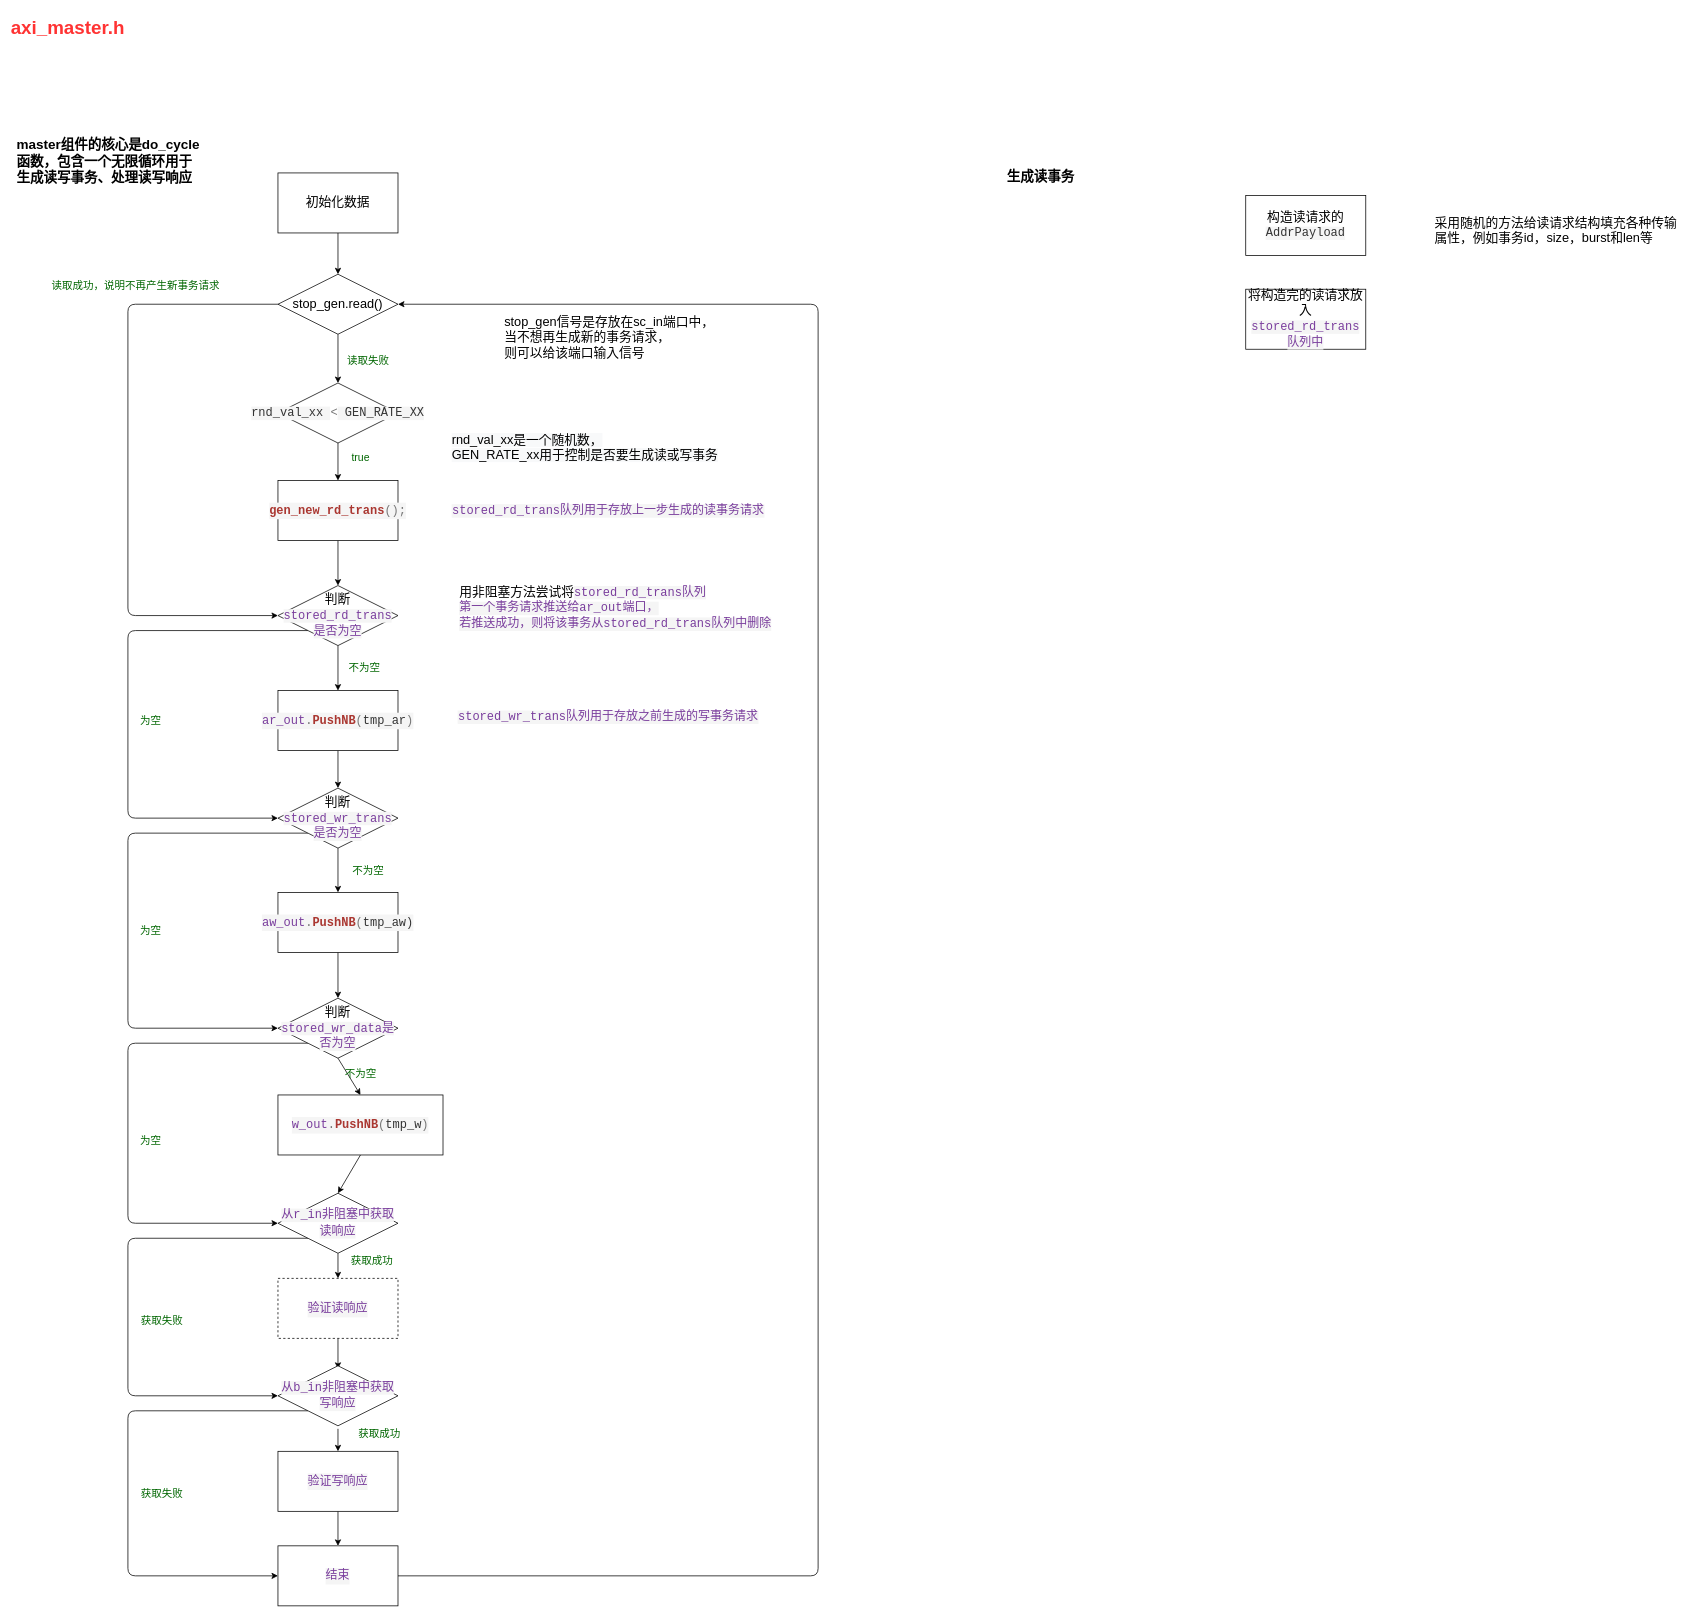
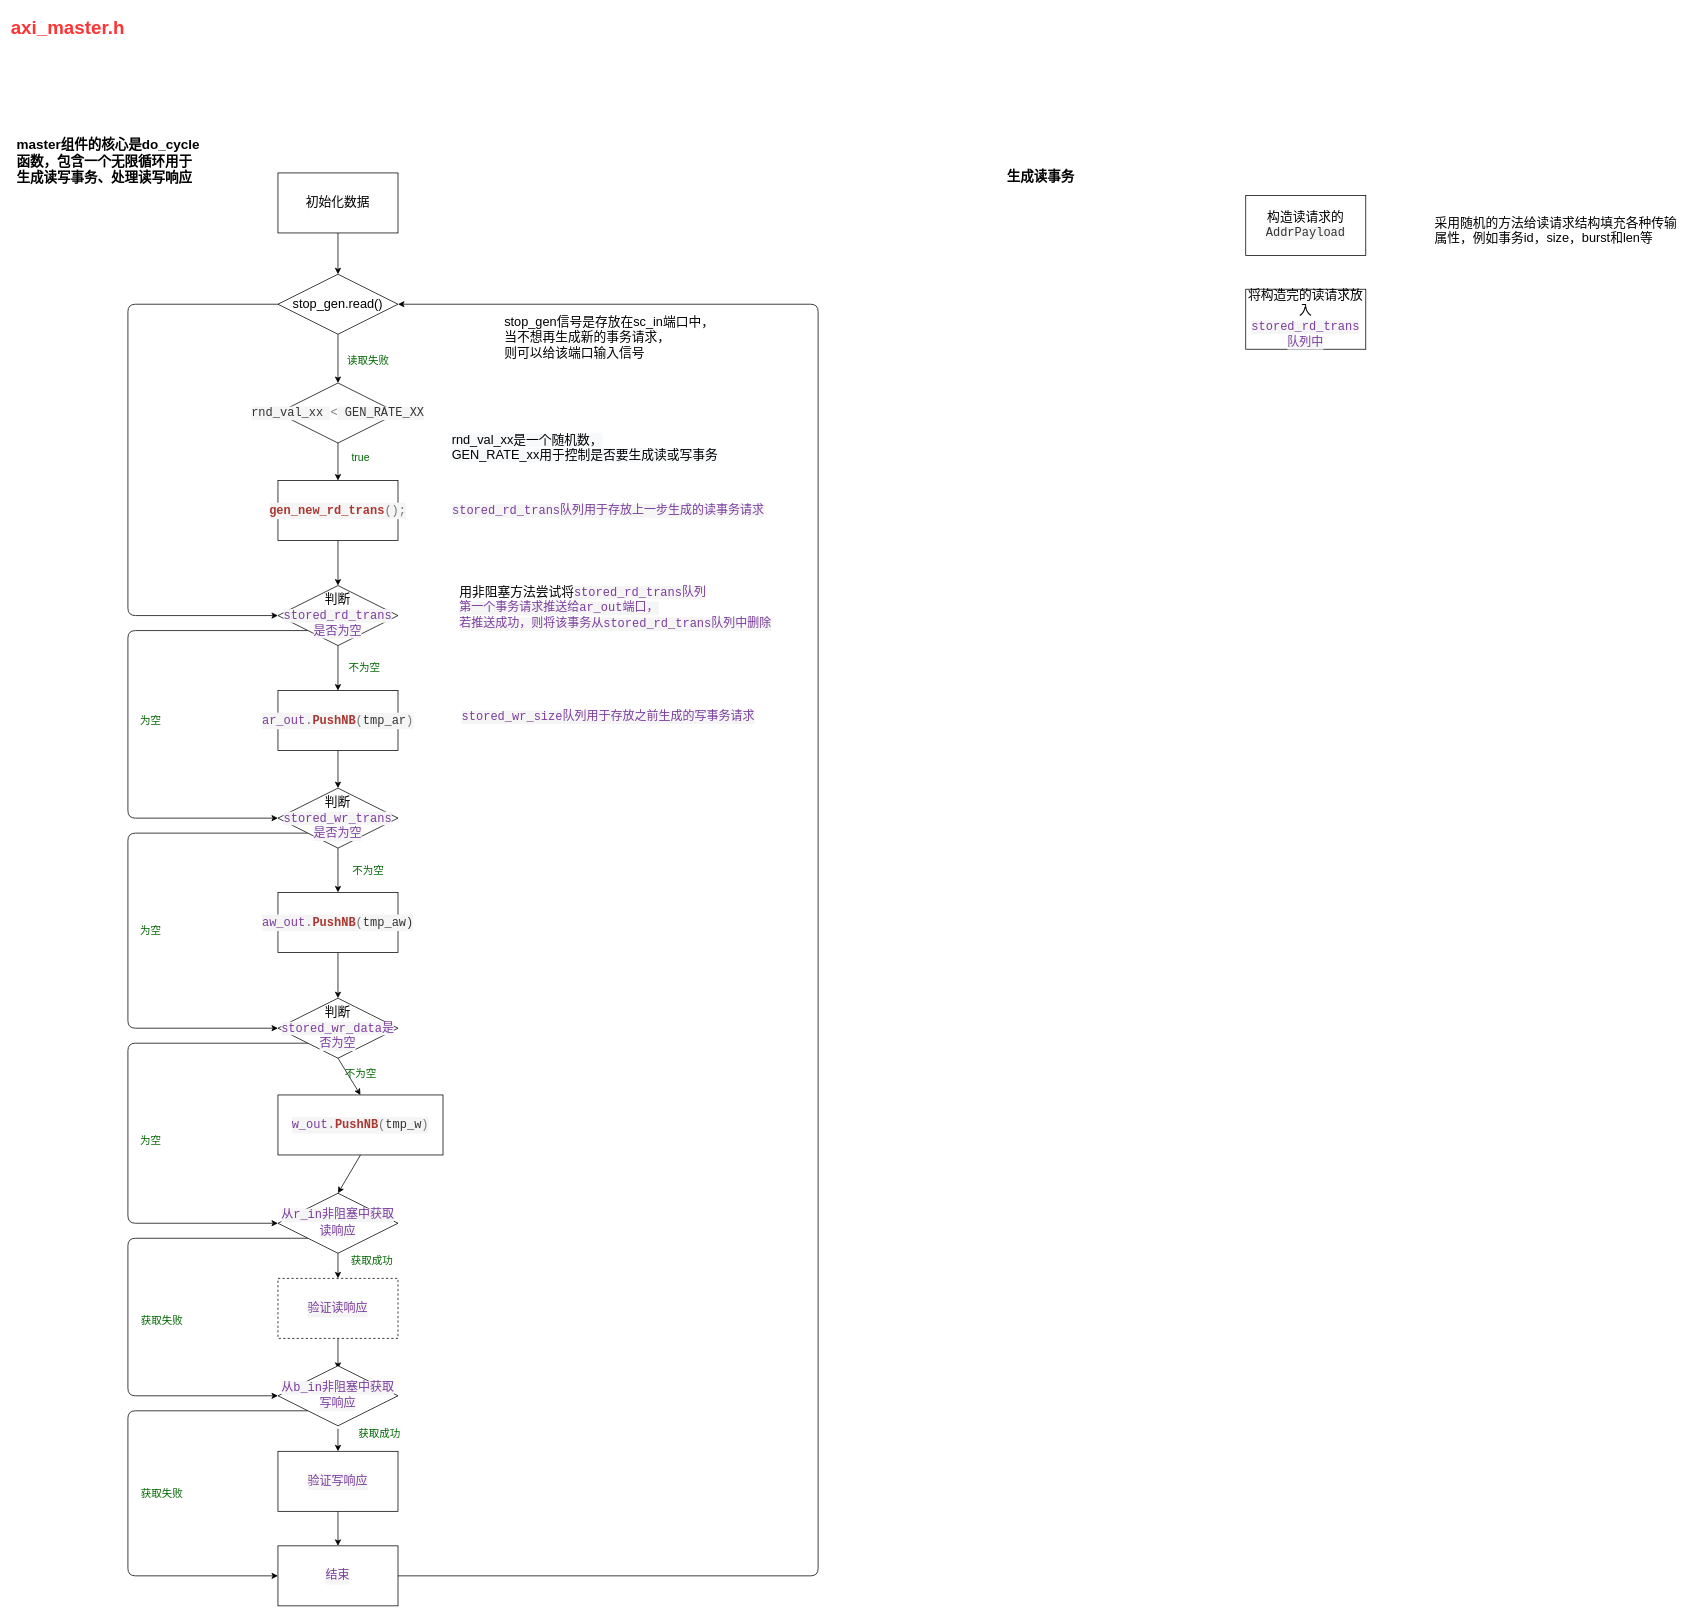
(135, 285) -> none
(608, 717) -> (608, 717)
